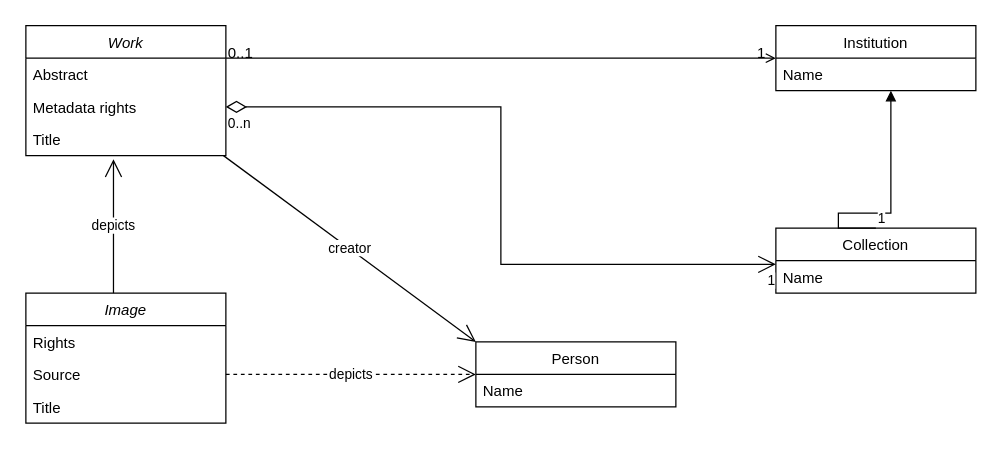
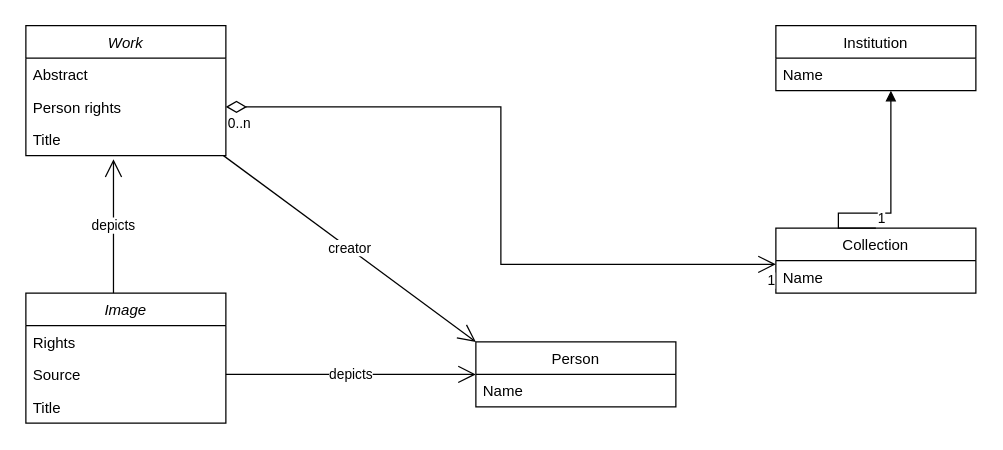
(500, 58) -> none
(92, 108) -> (83, 108)
(279, 374) -> (279, 374)
